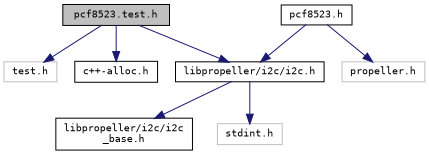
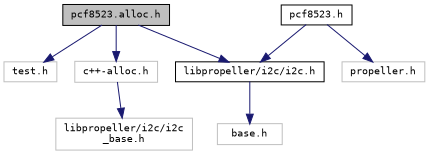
(116, 15) -> (116, 15)
(116, 72) -> (116, 72)
(198, 98) -> (119, 95)
(124, 134) -> (124, 134)
(250, 134) -> (250, 134)
